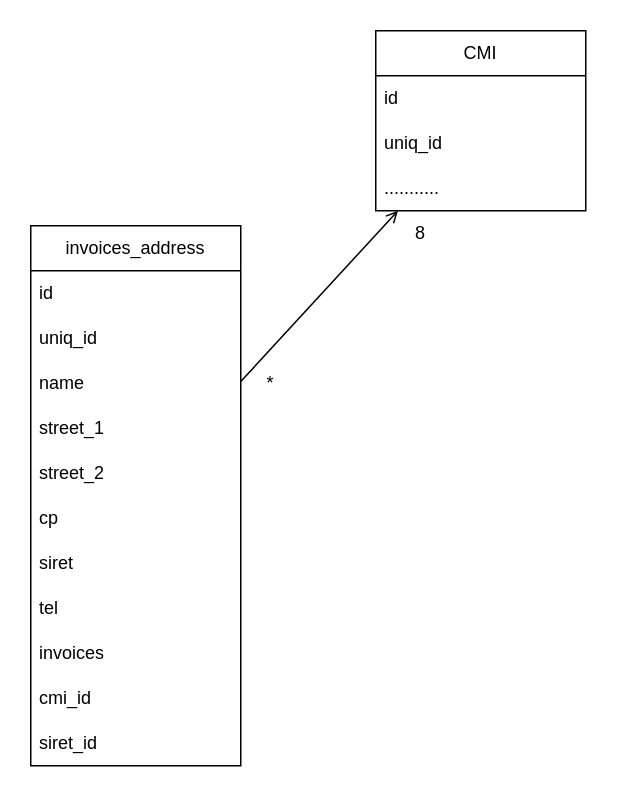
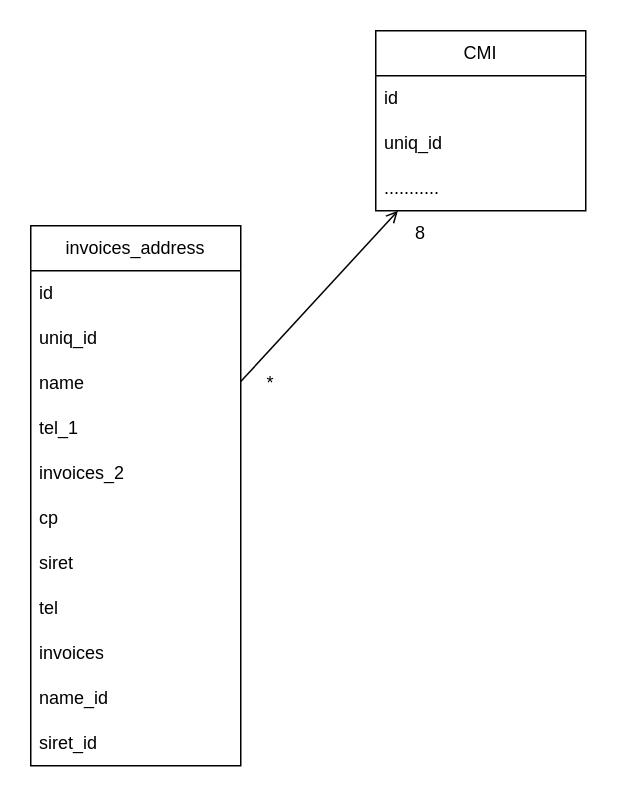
(80, 428) -> (63, 428)
(80, 473) -> (85, 473)
(65, 698) -> (73, 698)
